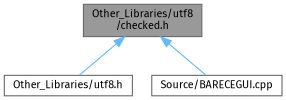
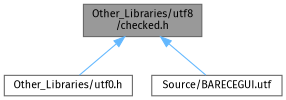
(68, 86) -> (68, 86)
(217, 86) -> (217, 86)
